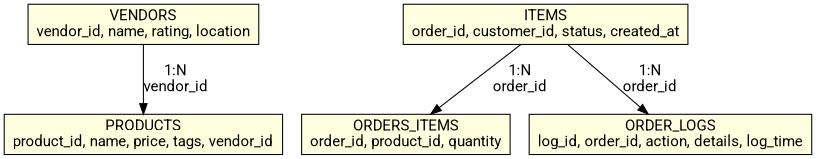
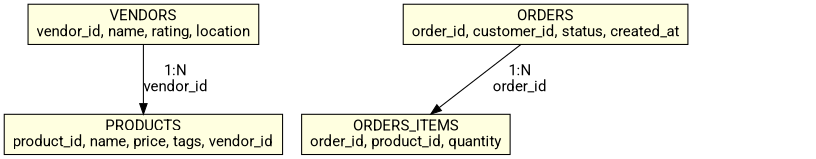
(546, 24) -> (546, 24)
(670, 134) -> none
